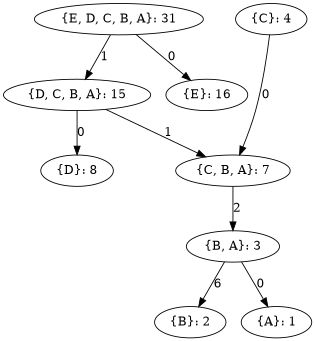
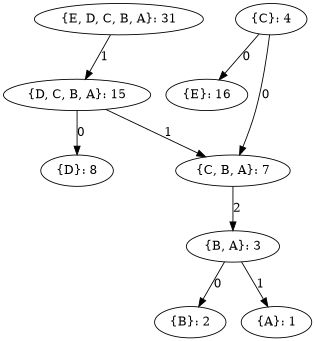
(160, 55) -> (242, 54)
(218, 284) -> (218, 284)
(261, 284) -> (261, 284)
